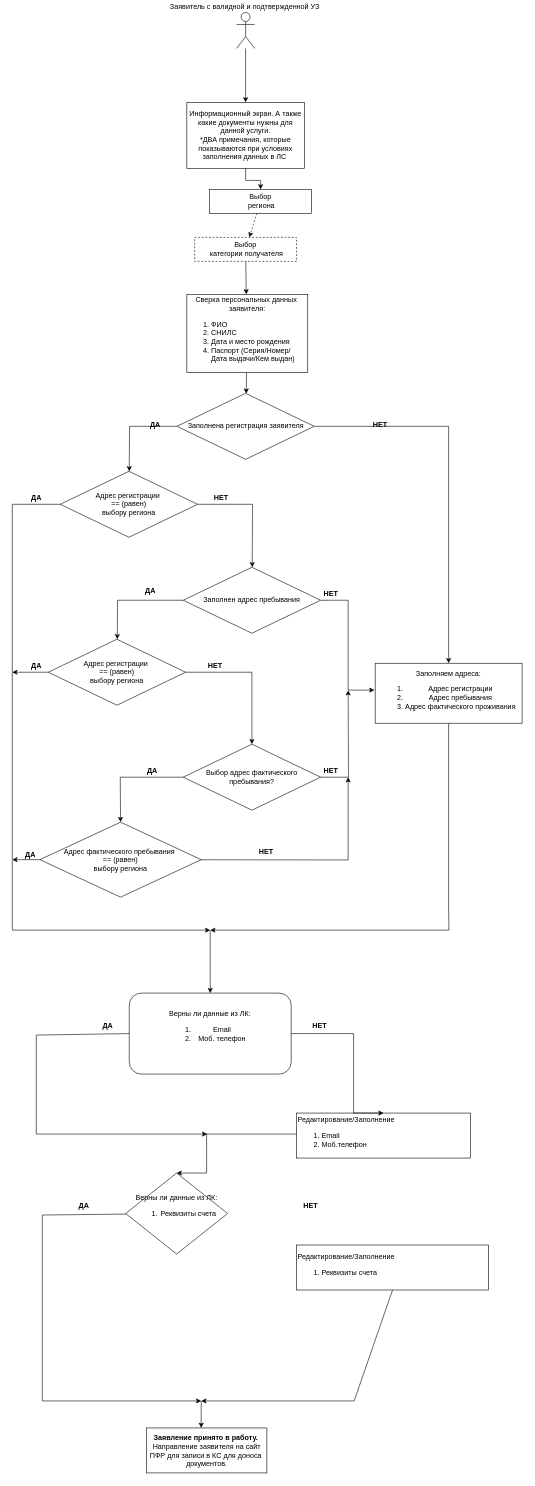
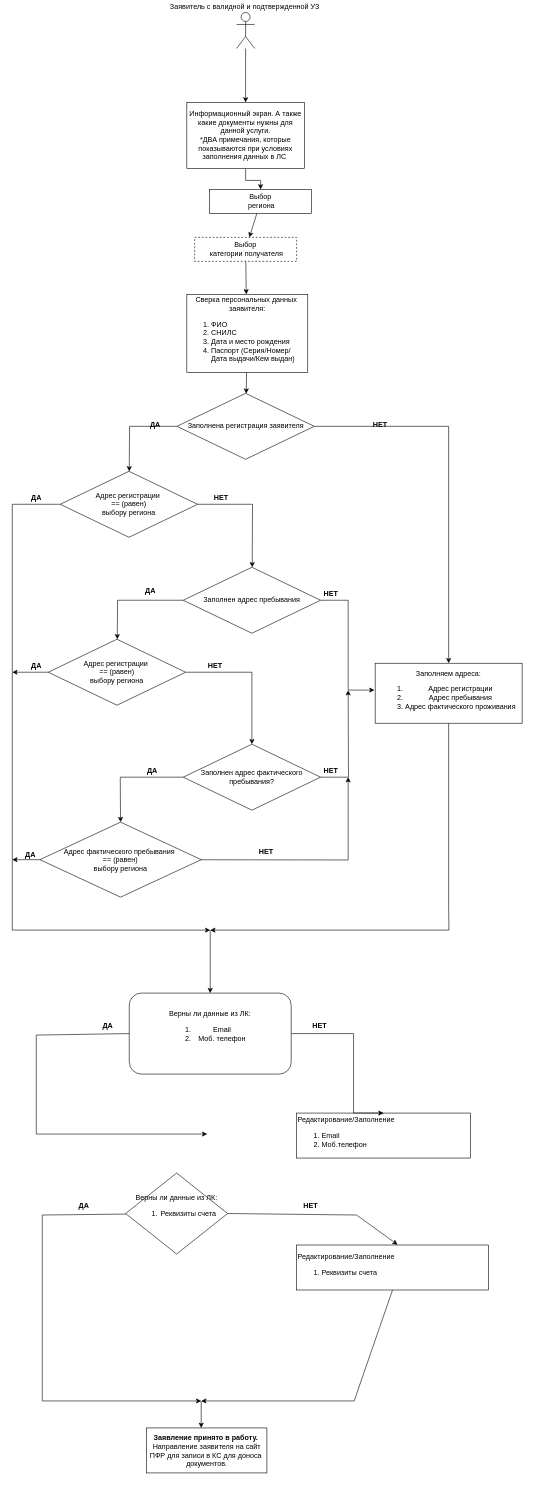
(254, 223) -> (254, 223)
(252, 777) -> (252, 777)
(207, 1154) -> none
none -> (375, 1228)
